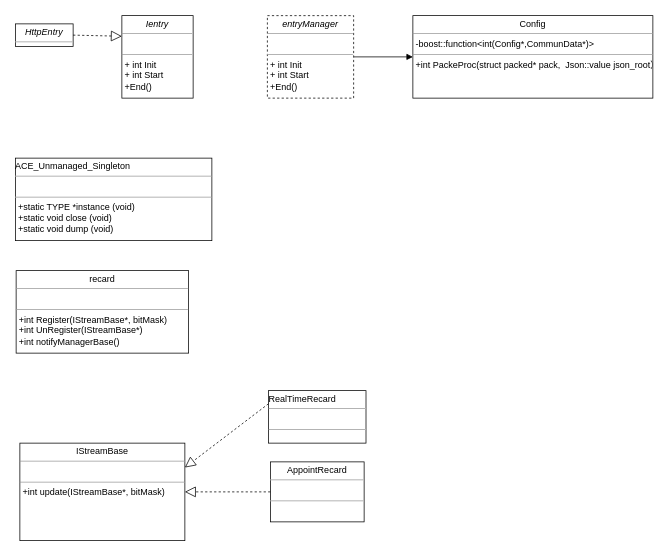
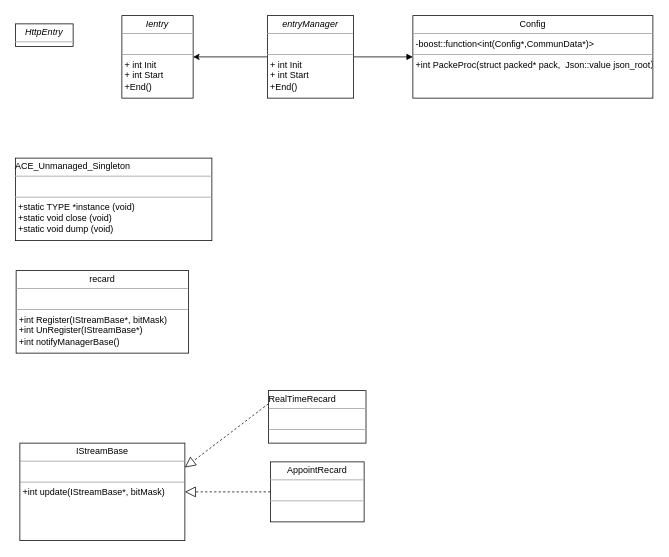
(92, 35) -> none
none -> (266, 57)
(311, 57) -> (311, 57)
